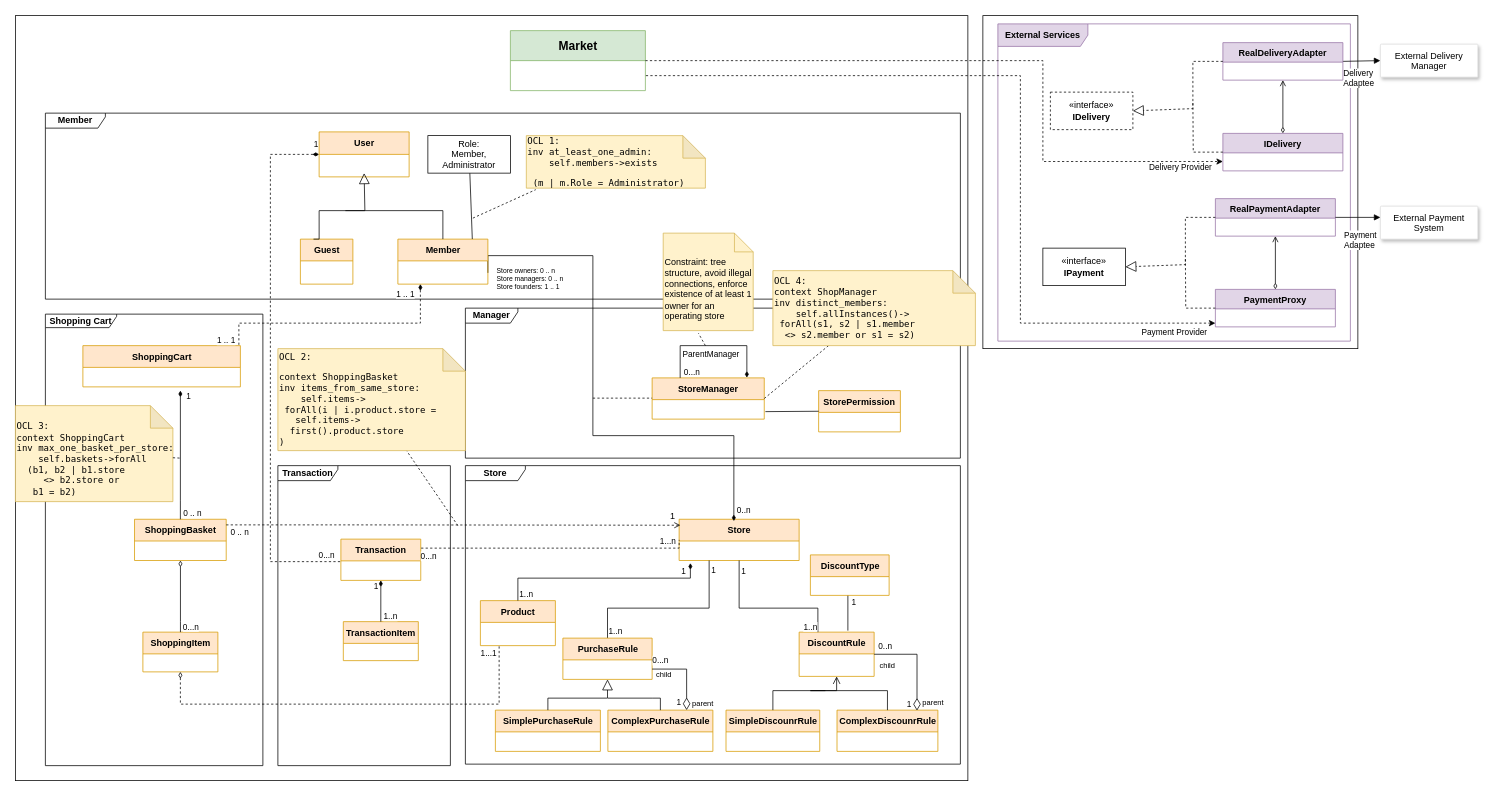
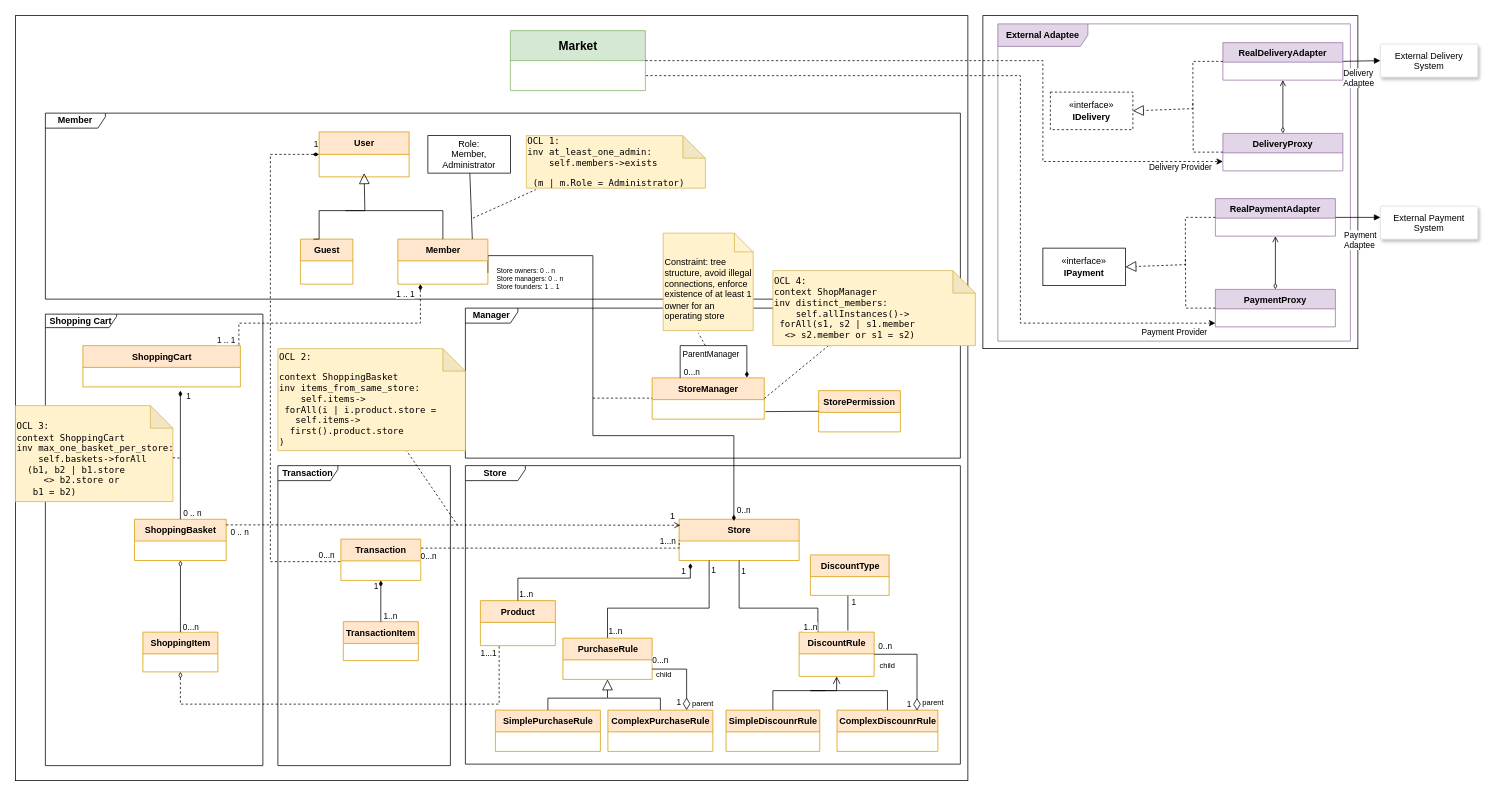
(1043, 35) -> (1043, 35)
(1429, 56) -> (1429, 56)
(1283, 143) -> (1283, 143)
